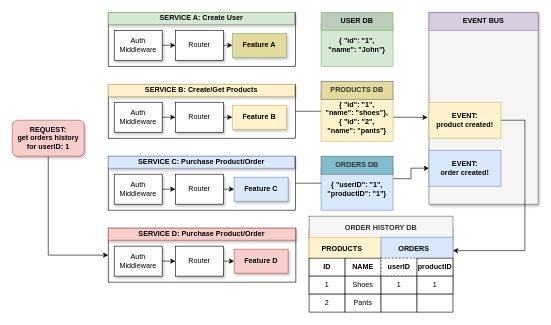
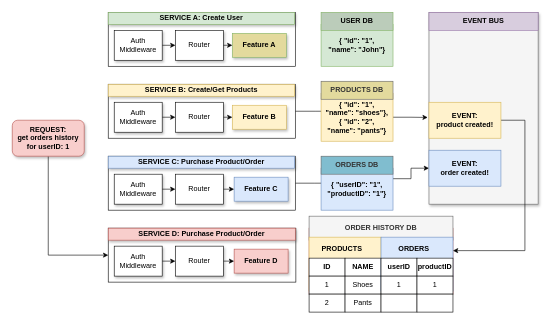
(399, 267) -> (399, 267)
